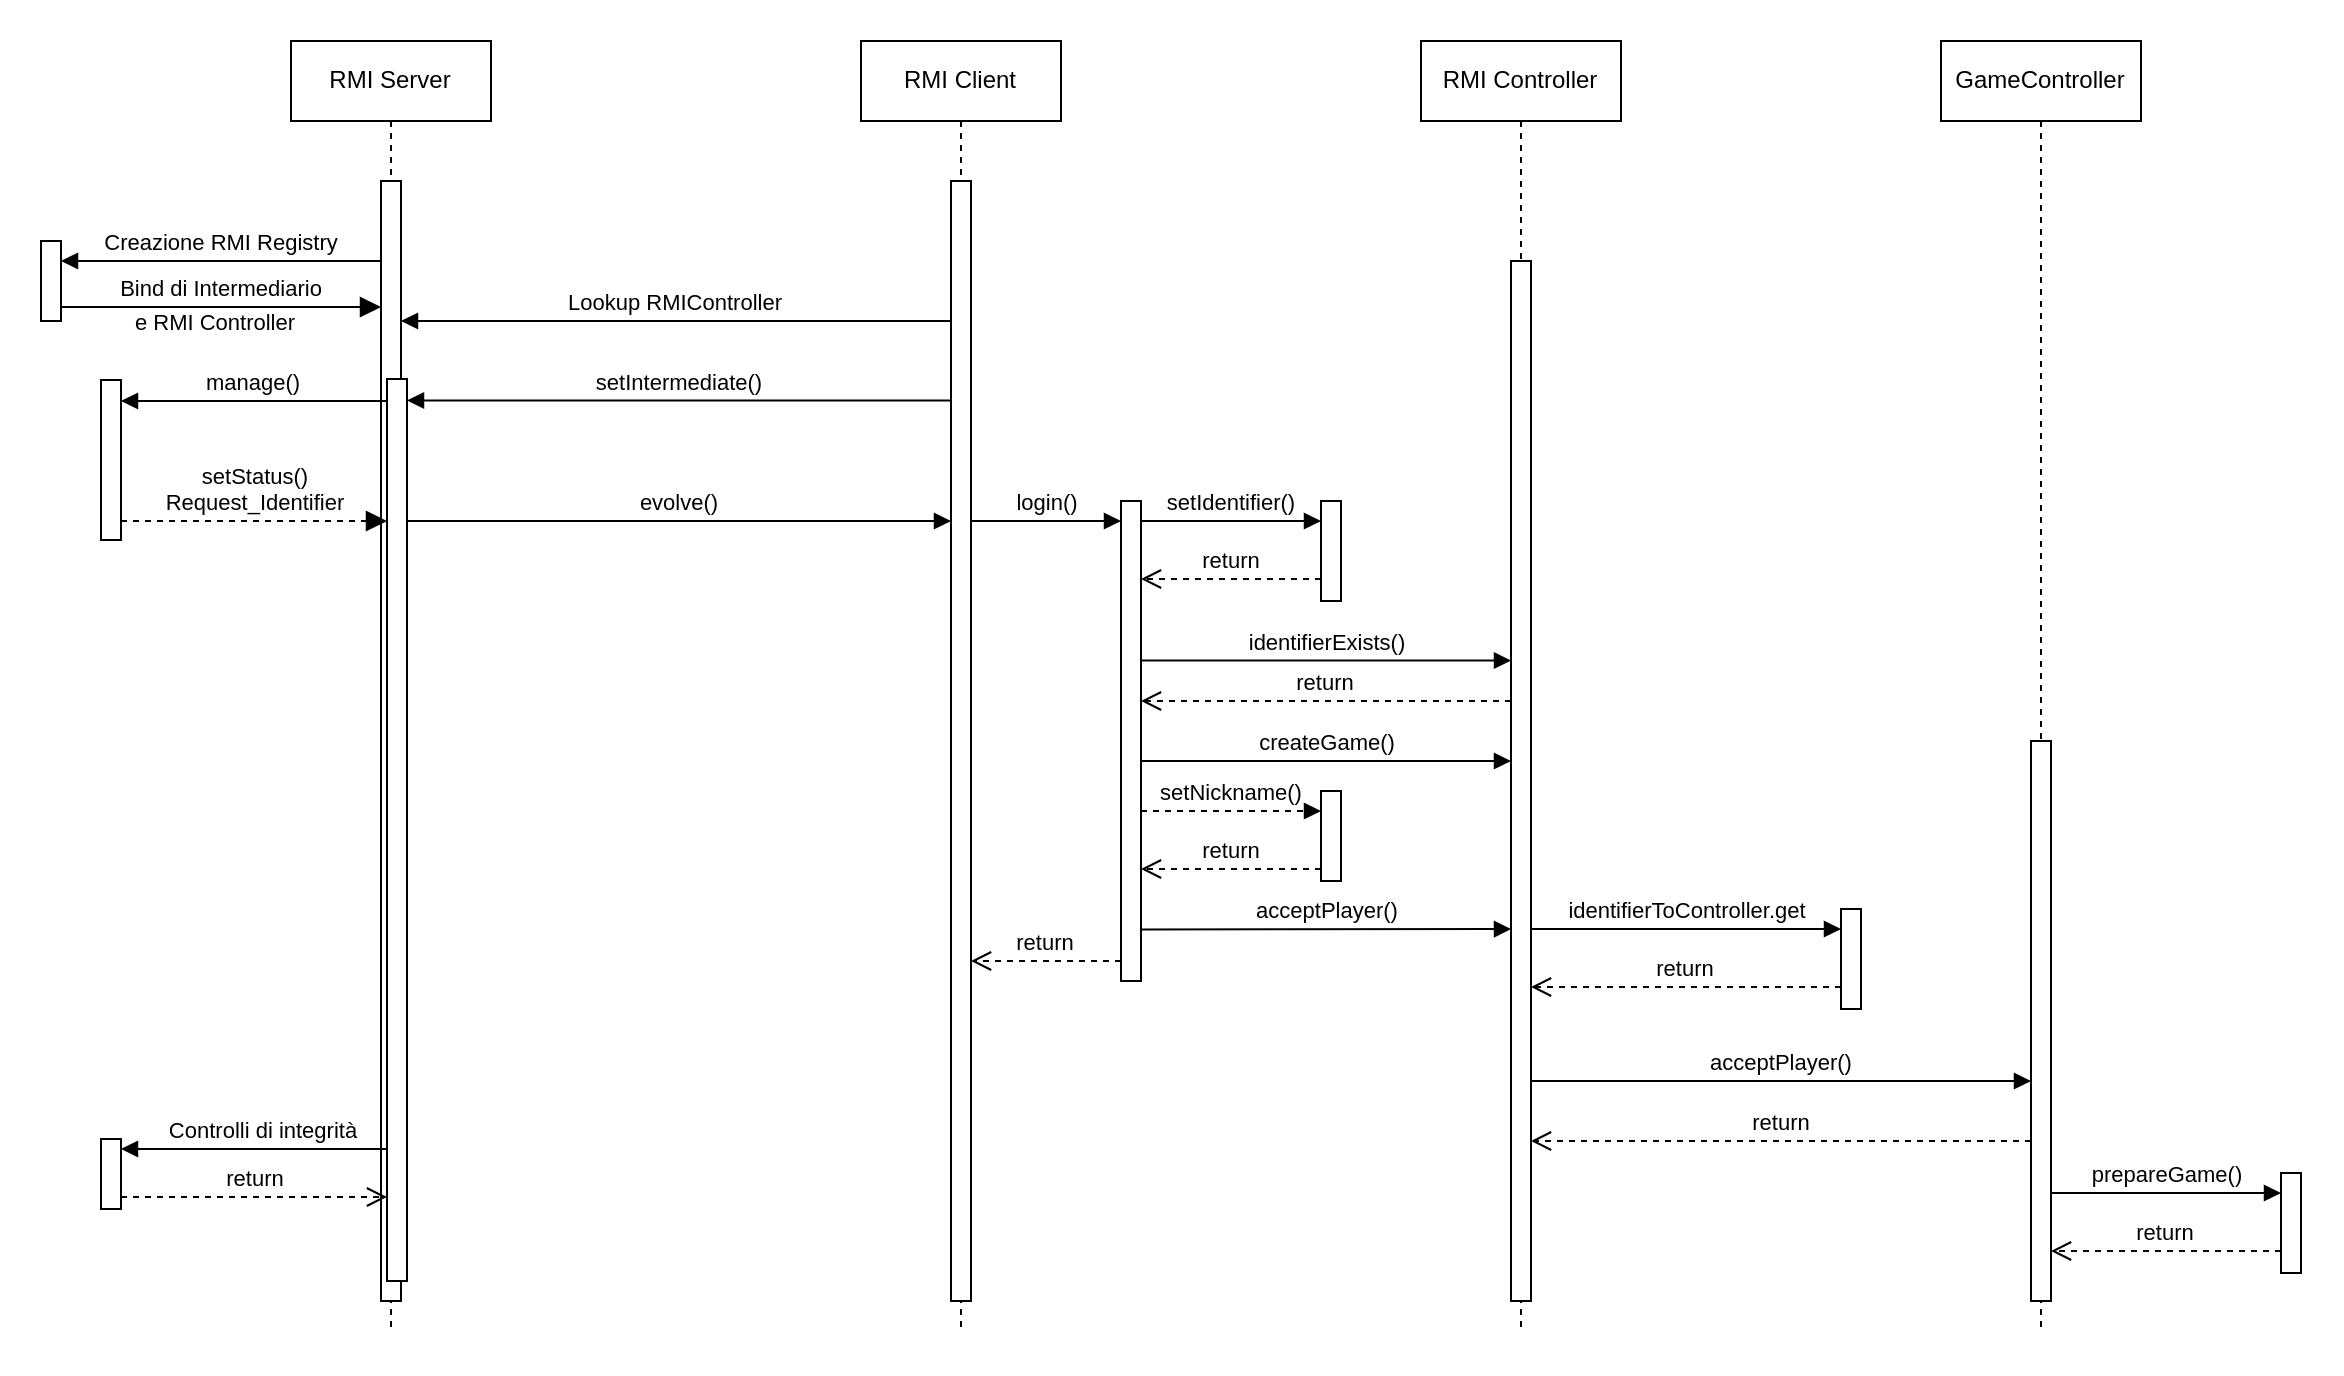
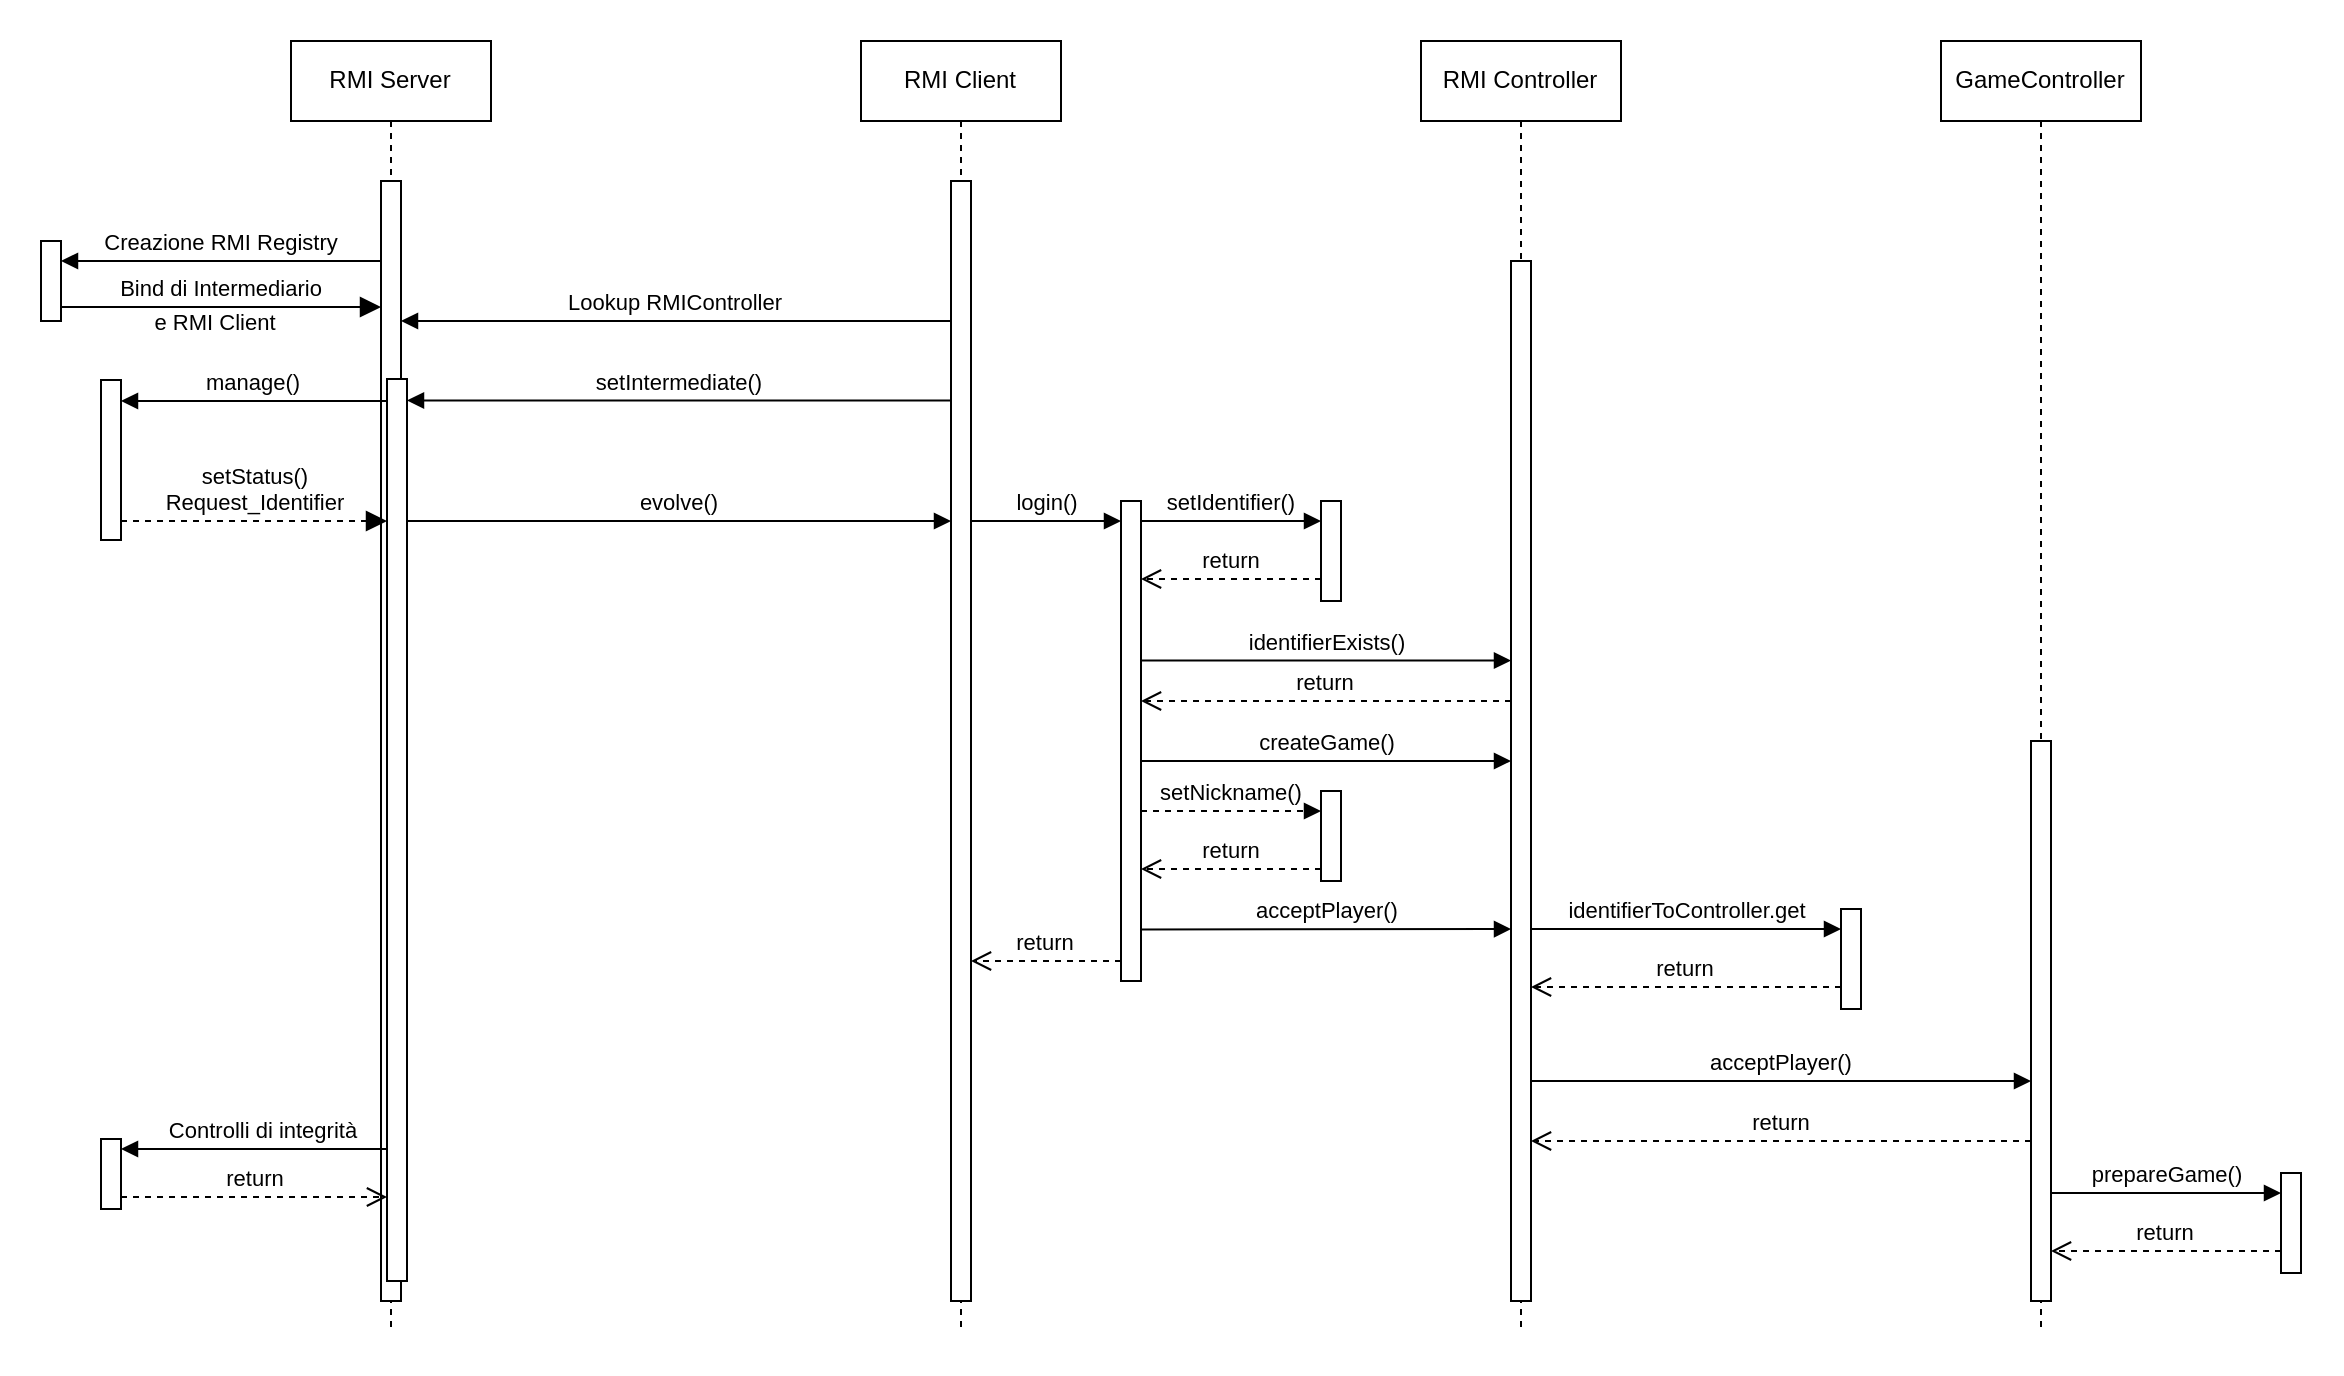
(216, 323) -> (216, 323)
